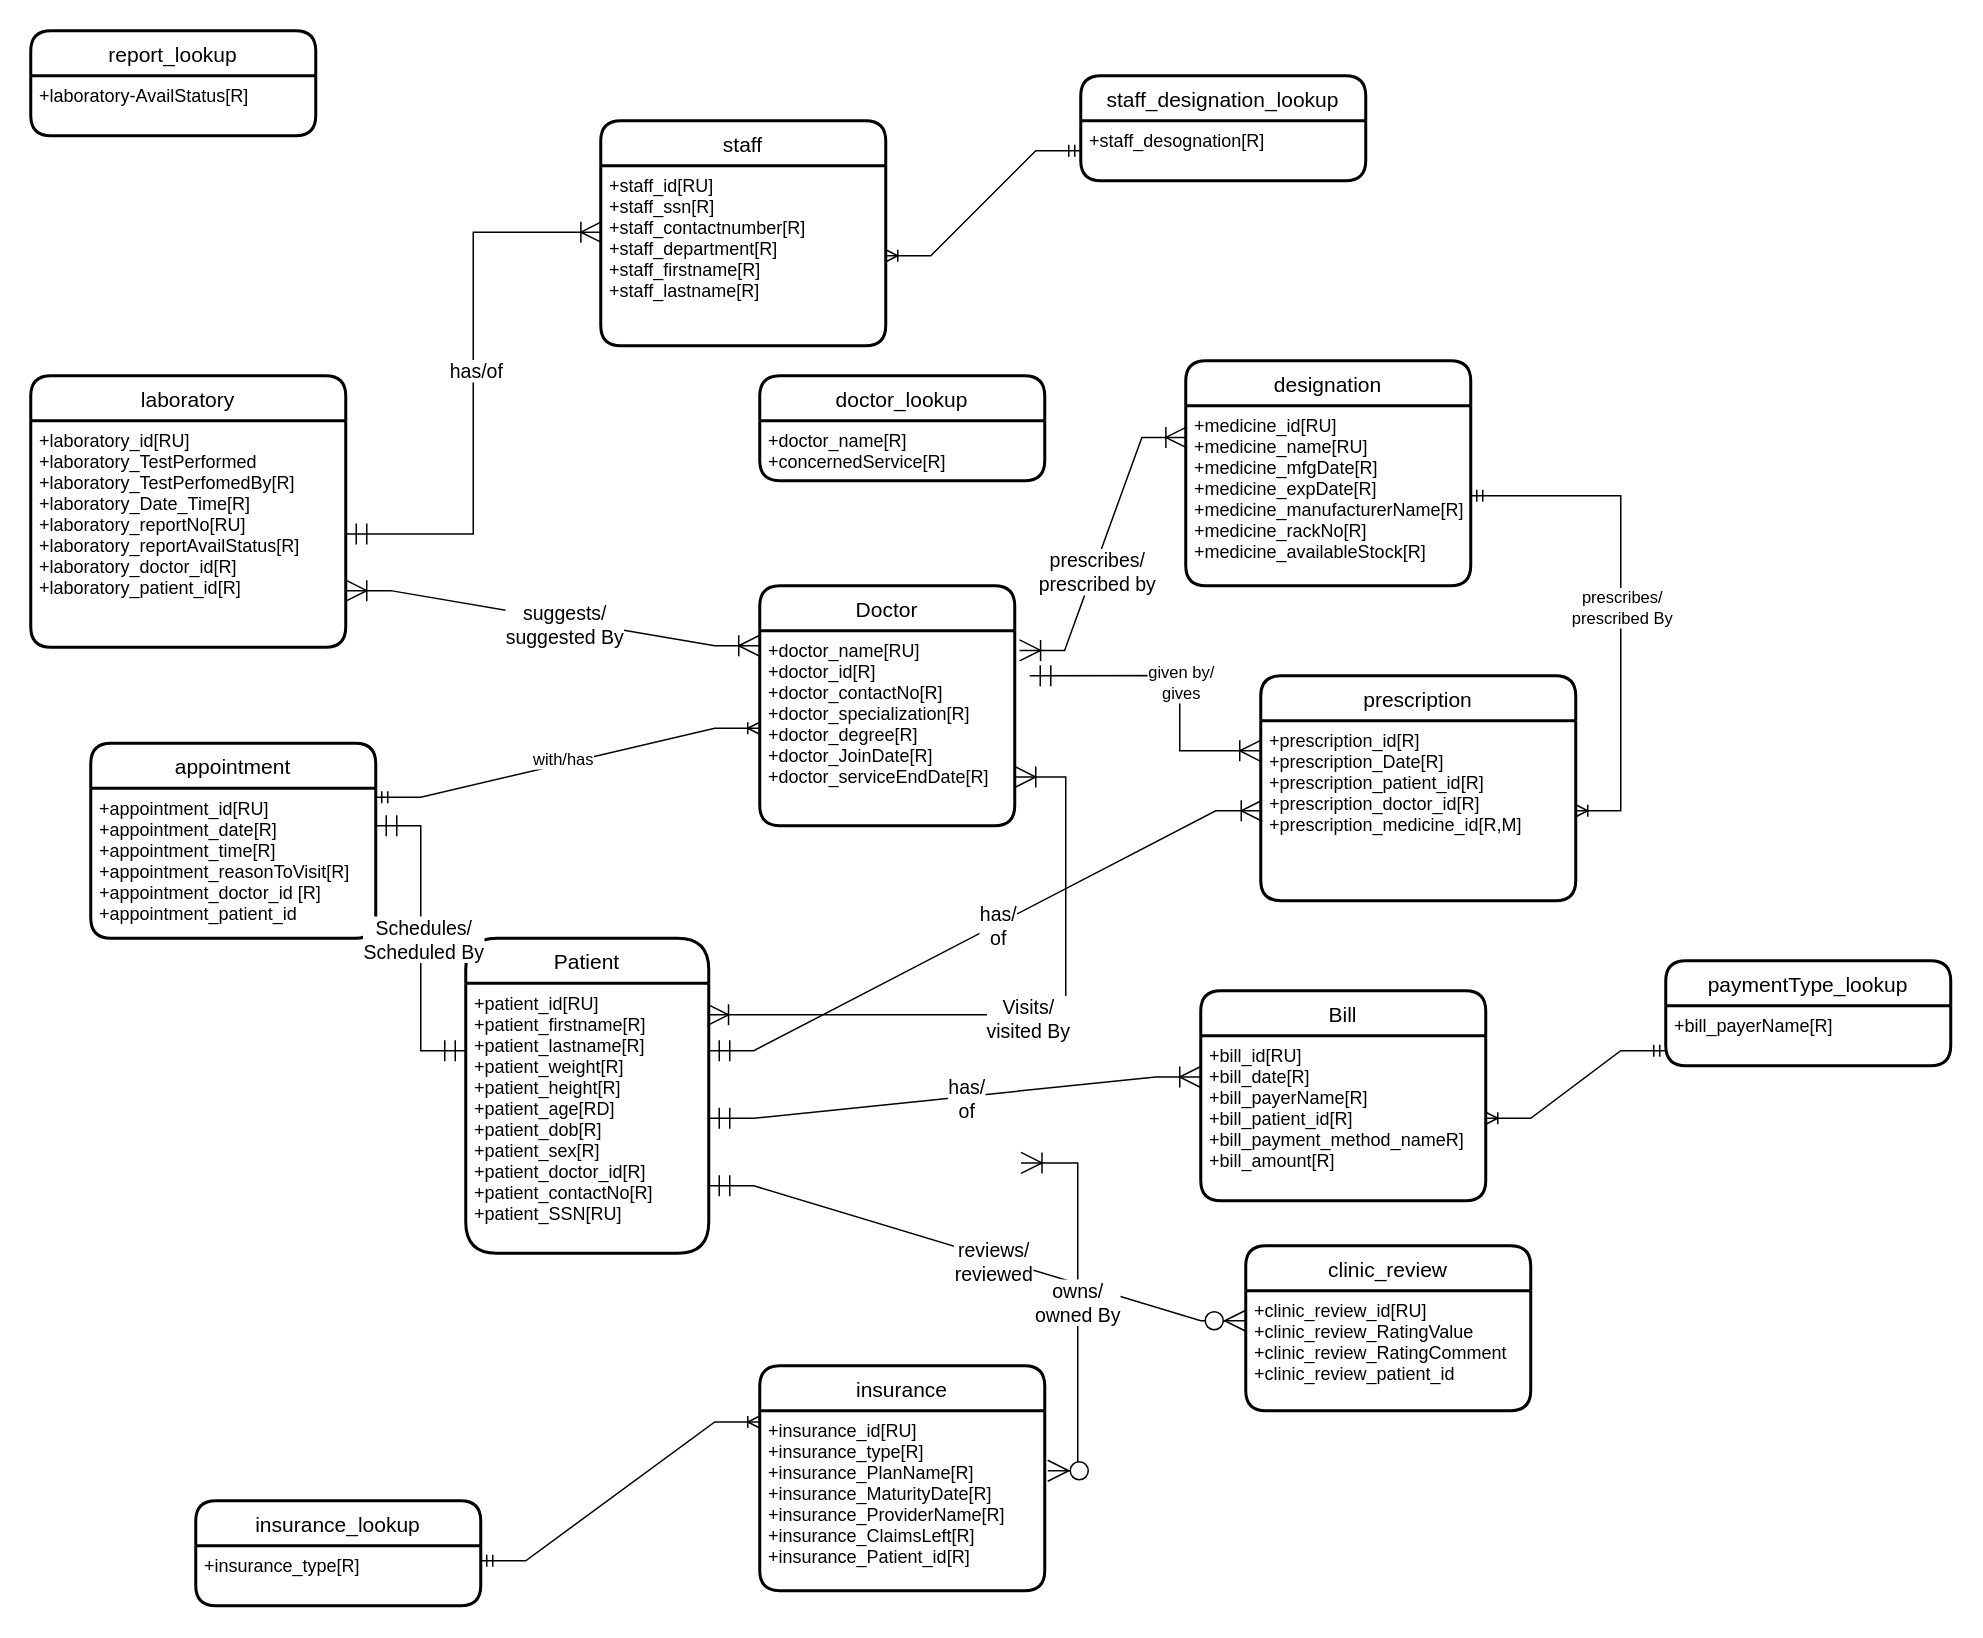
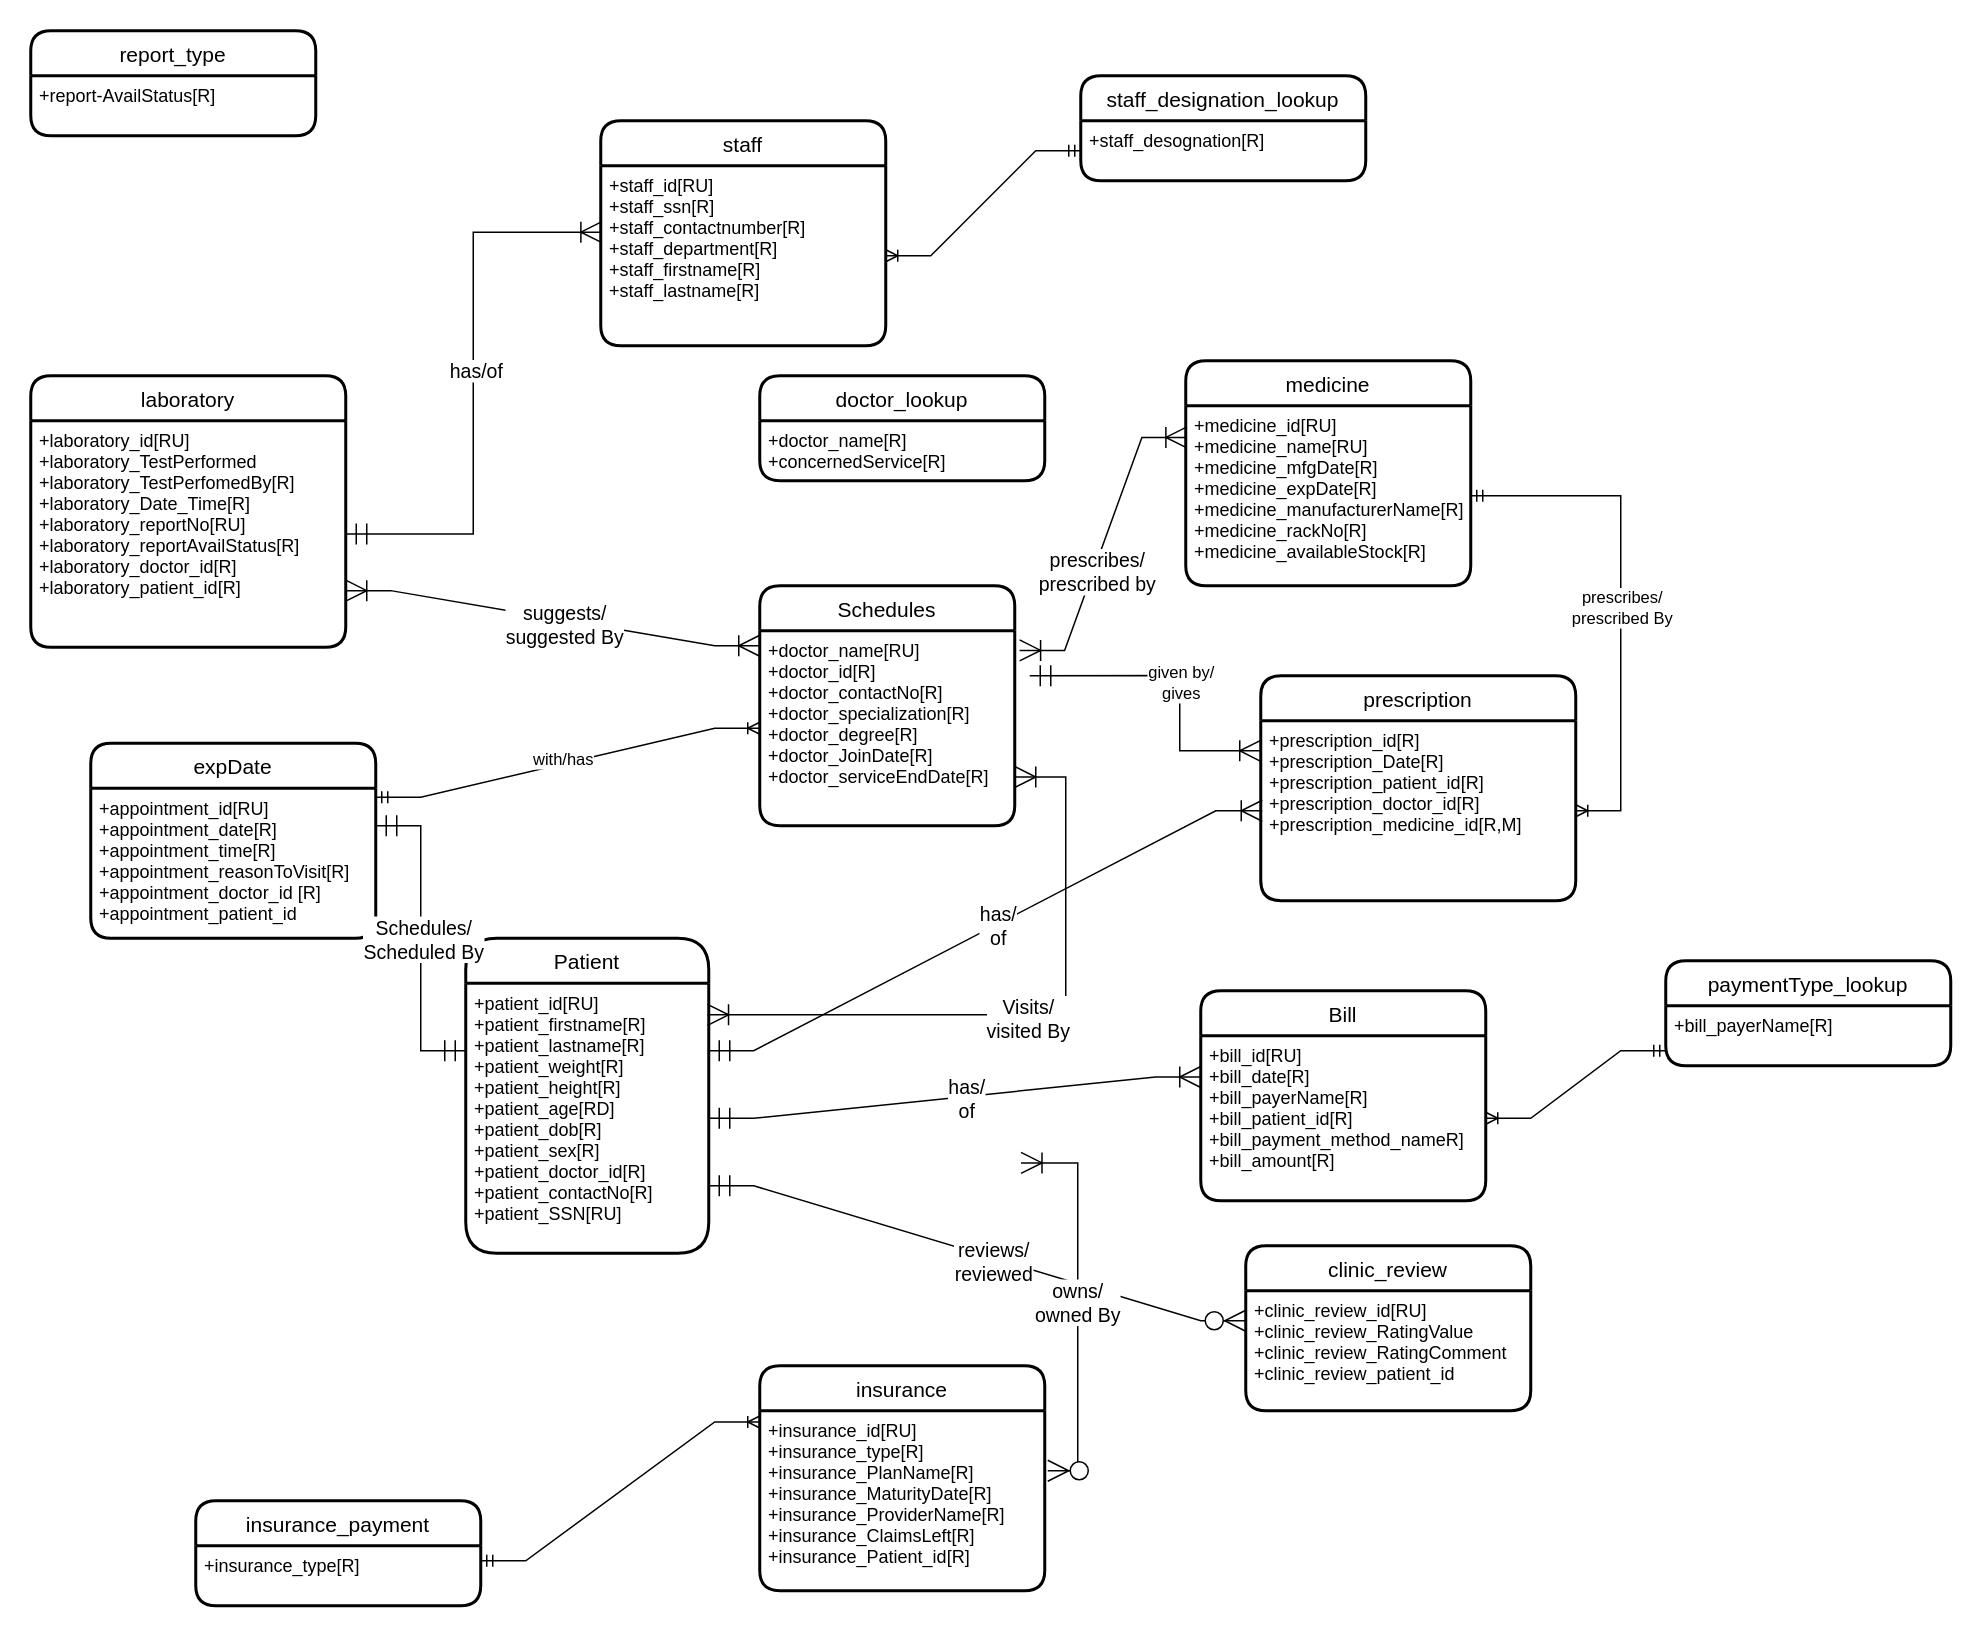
(173, 55) -> (173, 55)
(163, 96) -> (145, 96)
(1328, 385) -> (1328, 385)
(887, 610) -> (887, 610)
(233, 767) -> (233, 767)
(338, 1525) -> (338, 1525)
